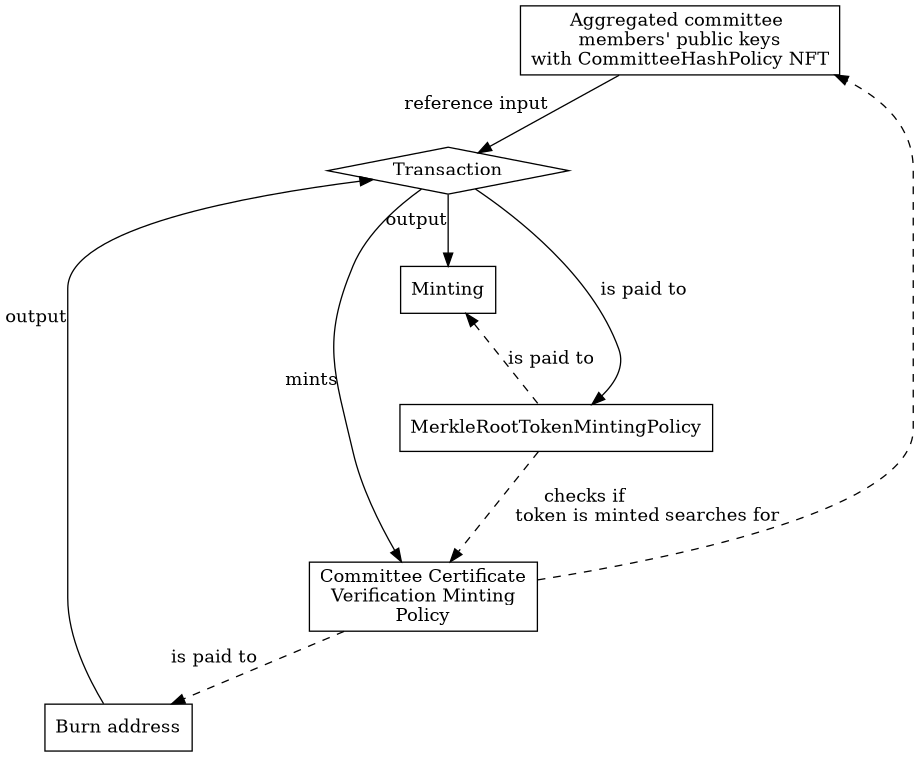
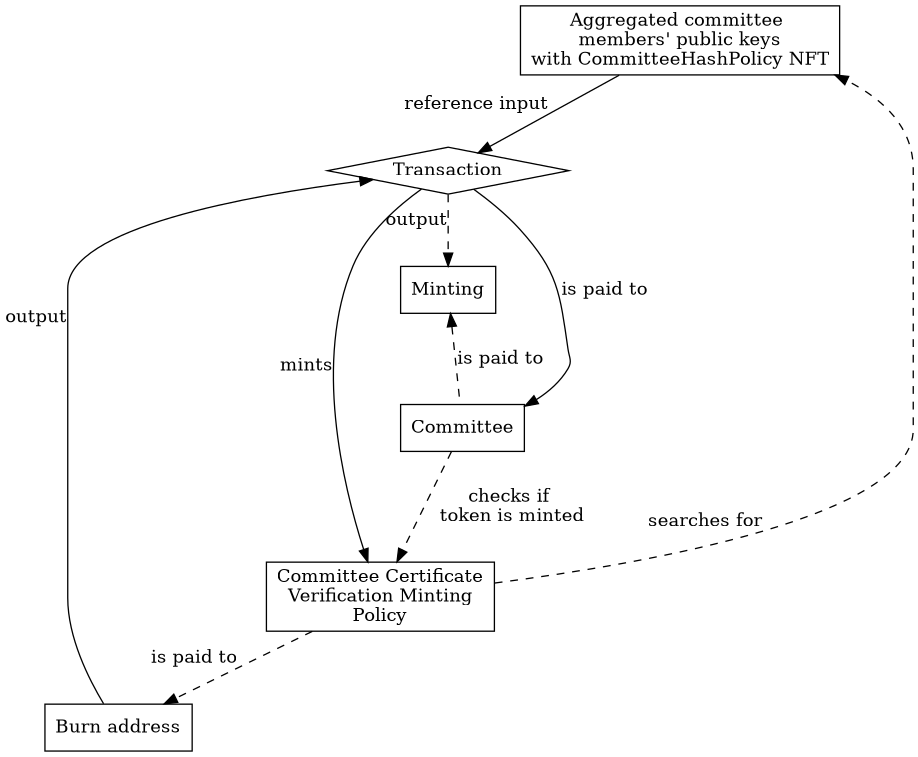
(448, 224) -> (448, 224)
(556, 428) -> (462, 428)
